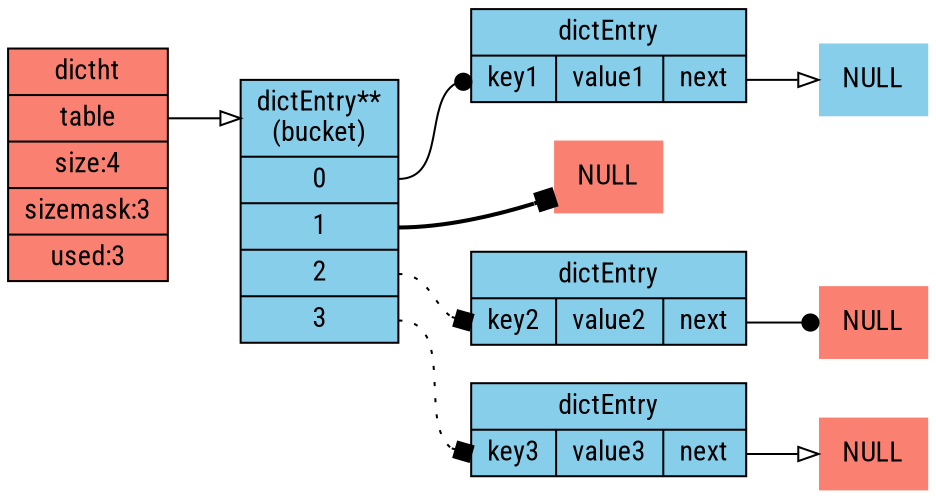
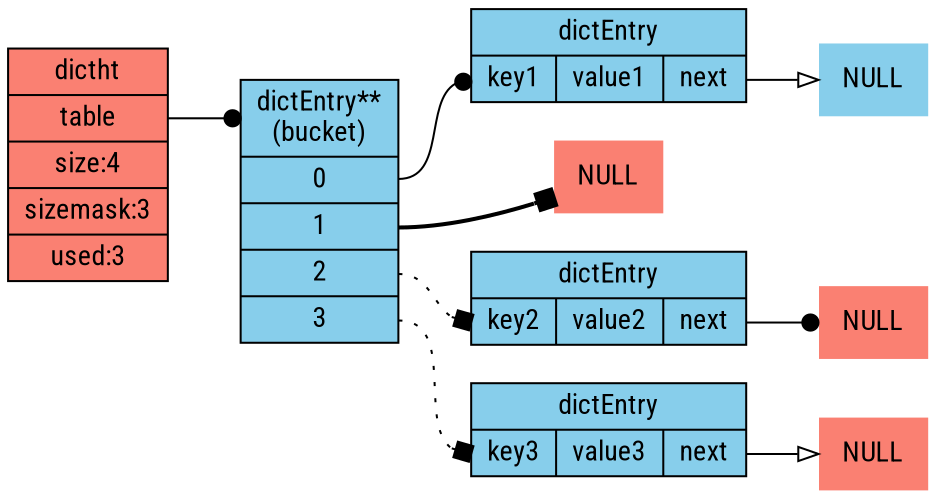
(194, 118) -> (196, 118)
